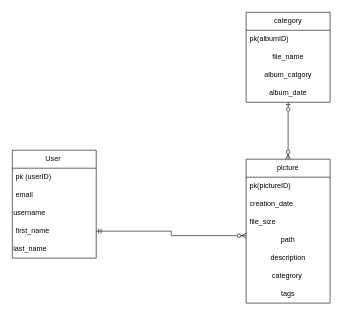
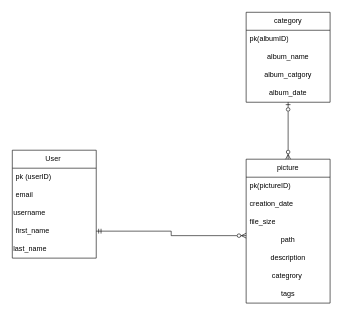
(288, 57) -> (288, 57)
